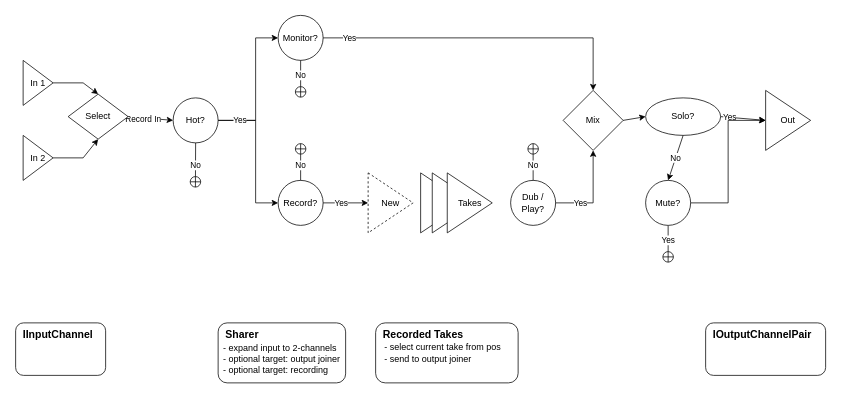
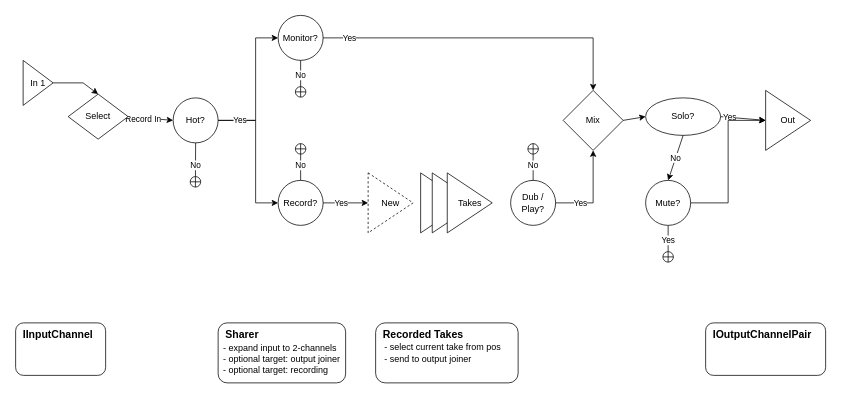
(88, 152) -> none
(38, 158) -> none
